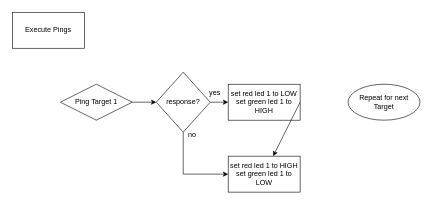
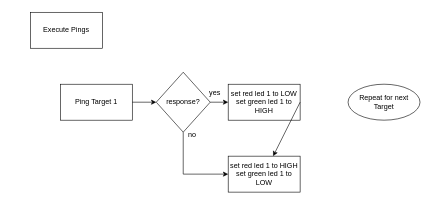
(48, 30) -> (66, 30)
(96, 102) -> (96, 102)
